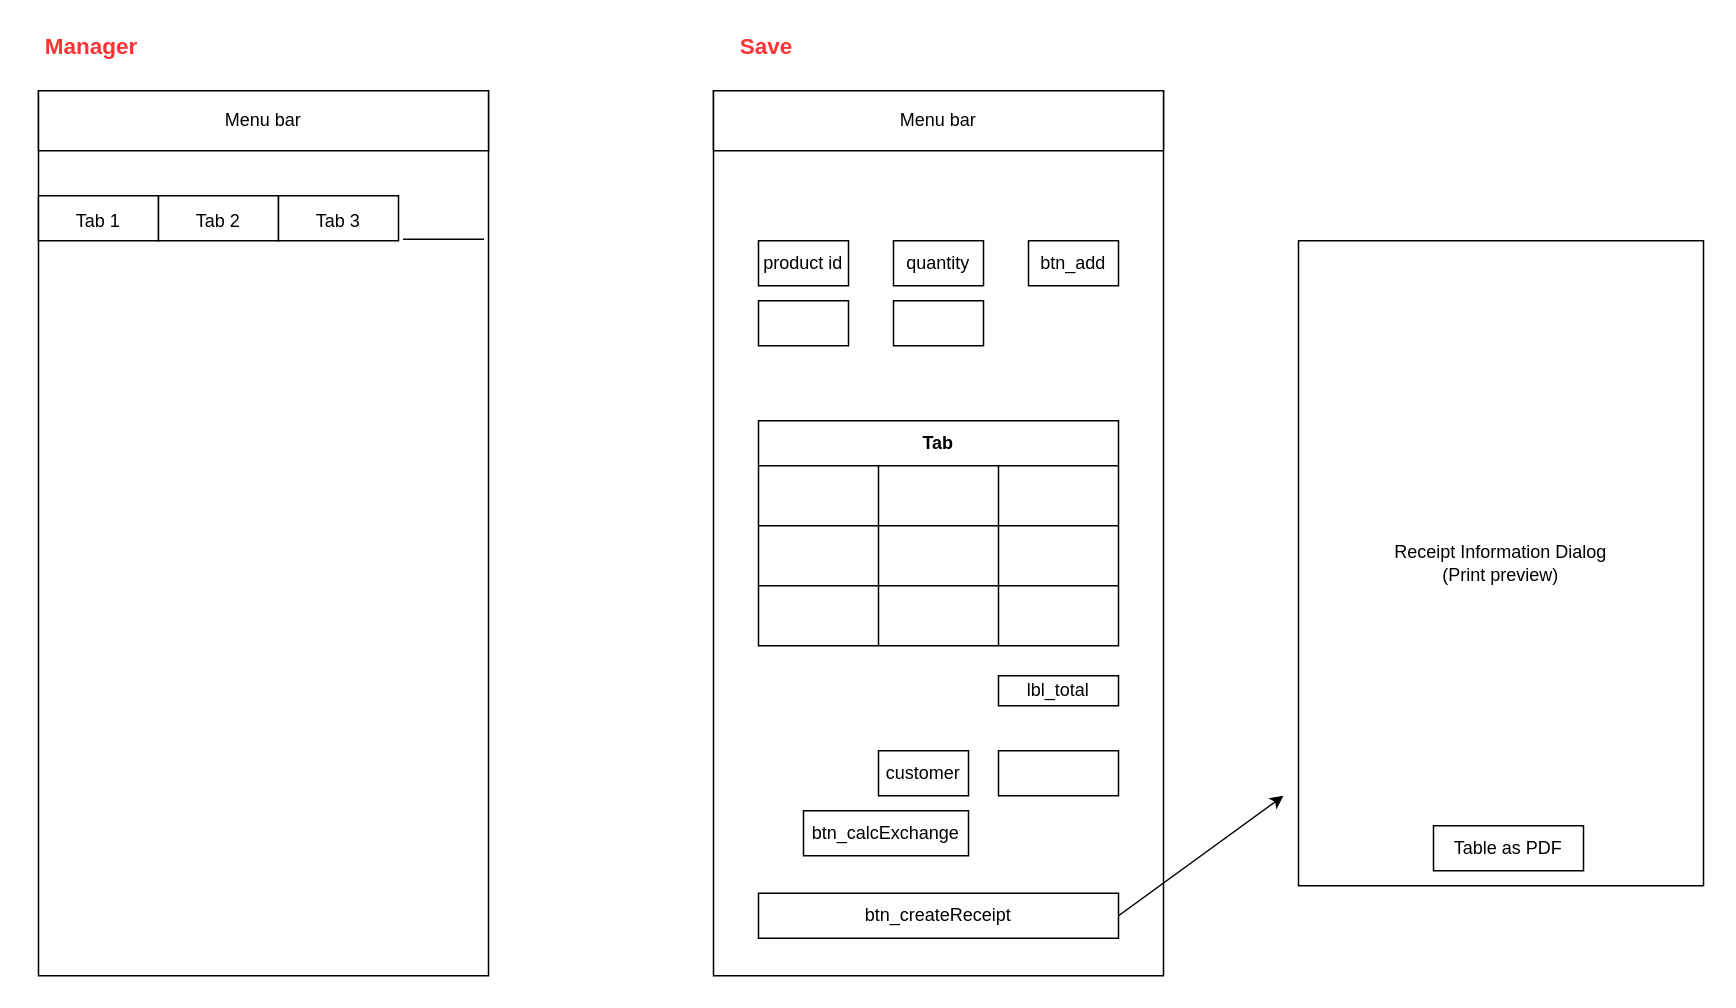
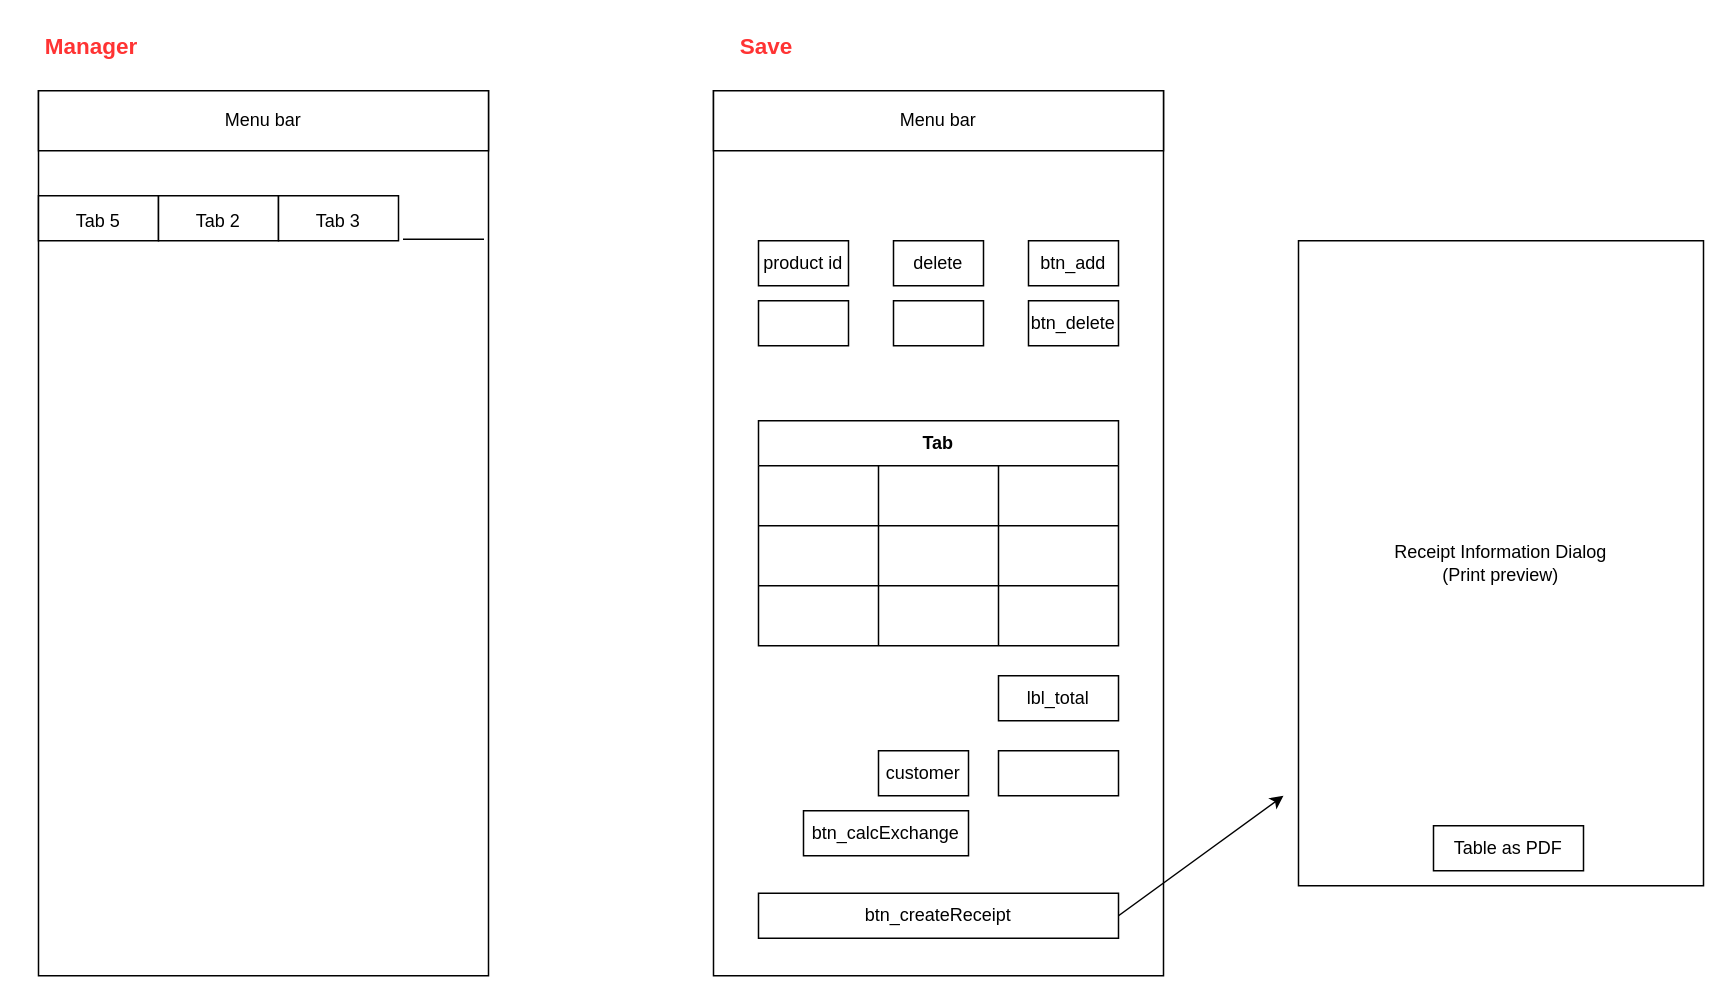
(98, 218) -> (98, 218)
(938, 263) -> (938, 263)
none -> (1073, 323)
(1058, 691) -> (1058, 698)
